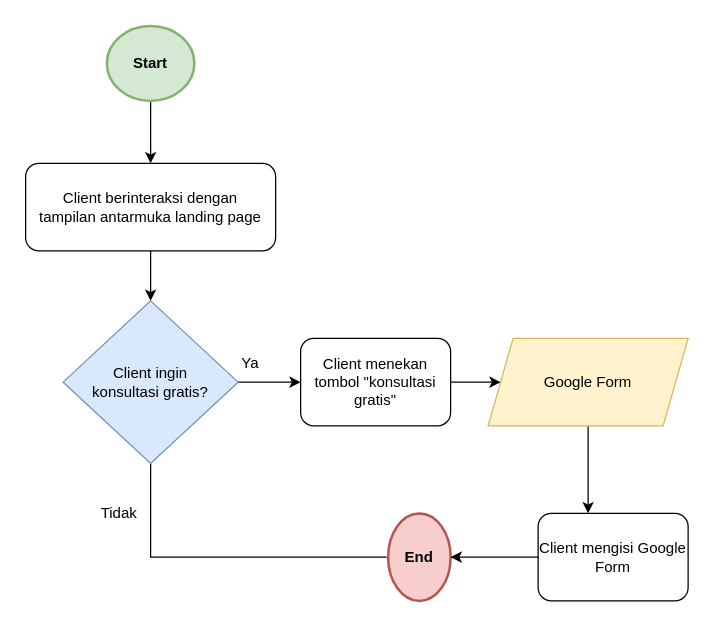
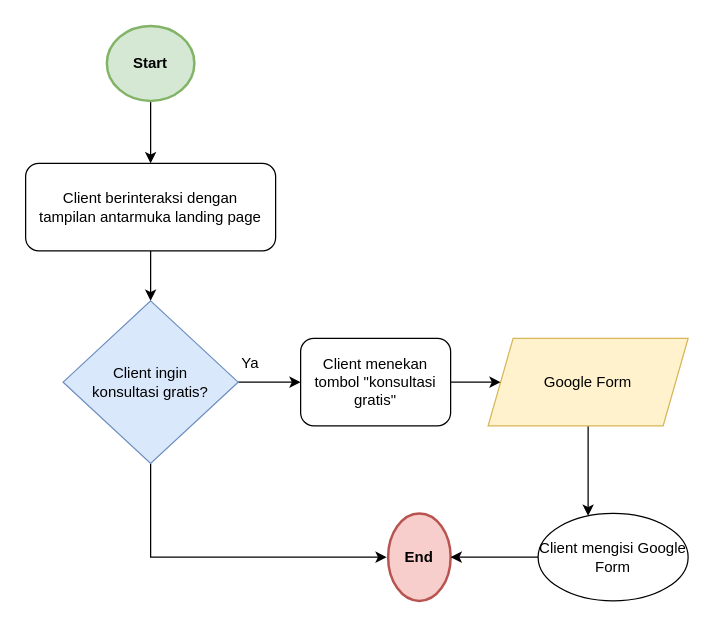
(119, 513) -> none
(380, 557) -> (377, 557)
(613, 557) -> (613, 557)
